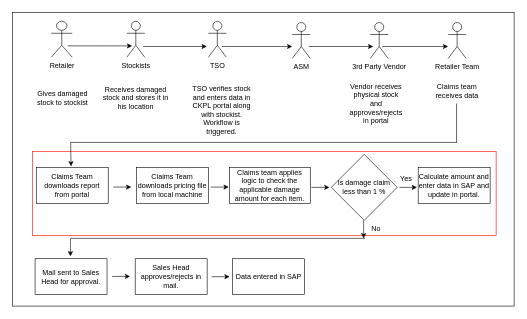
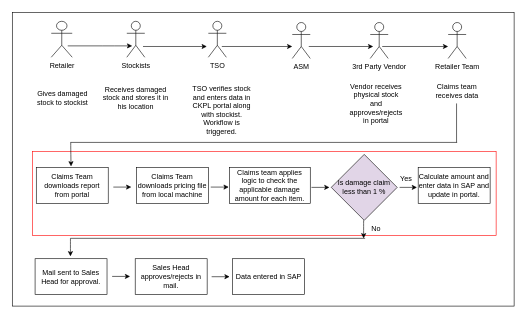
(365, 188) -> (365, 188)
